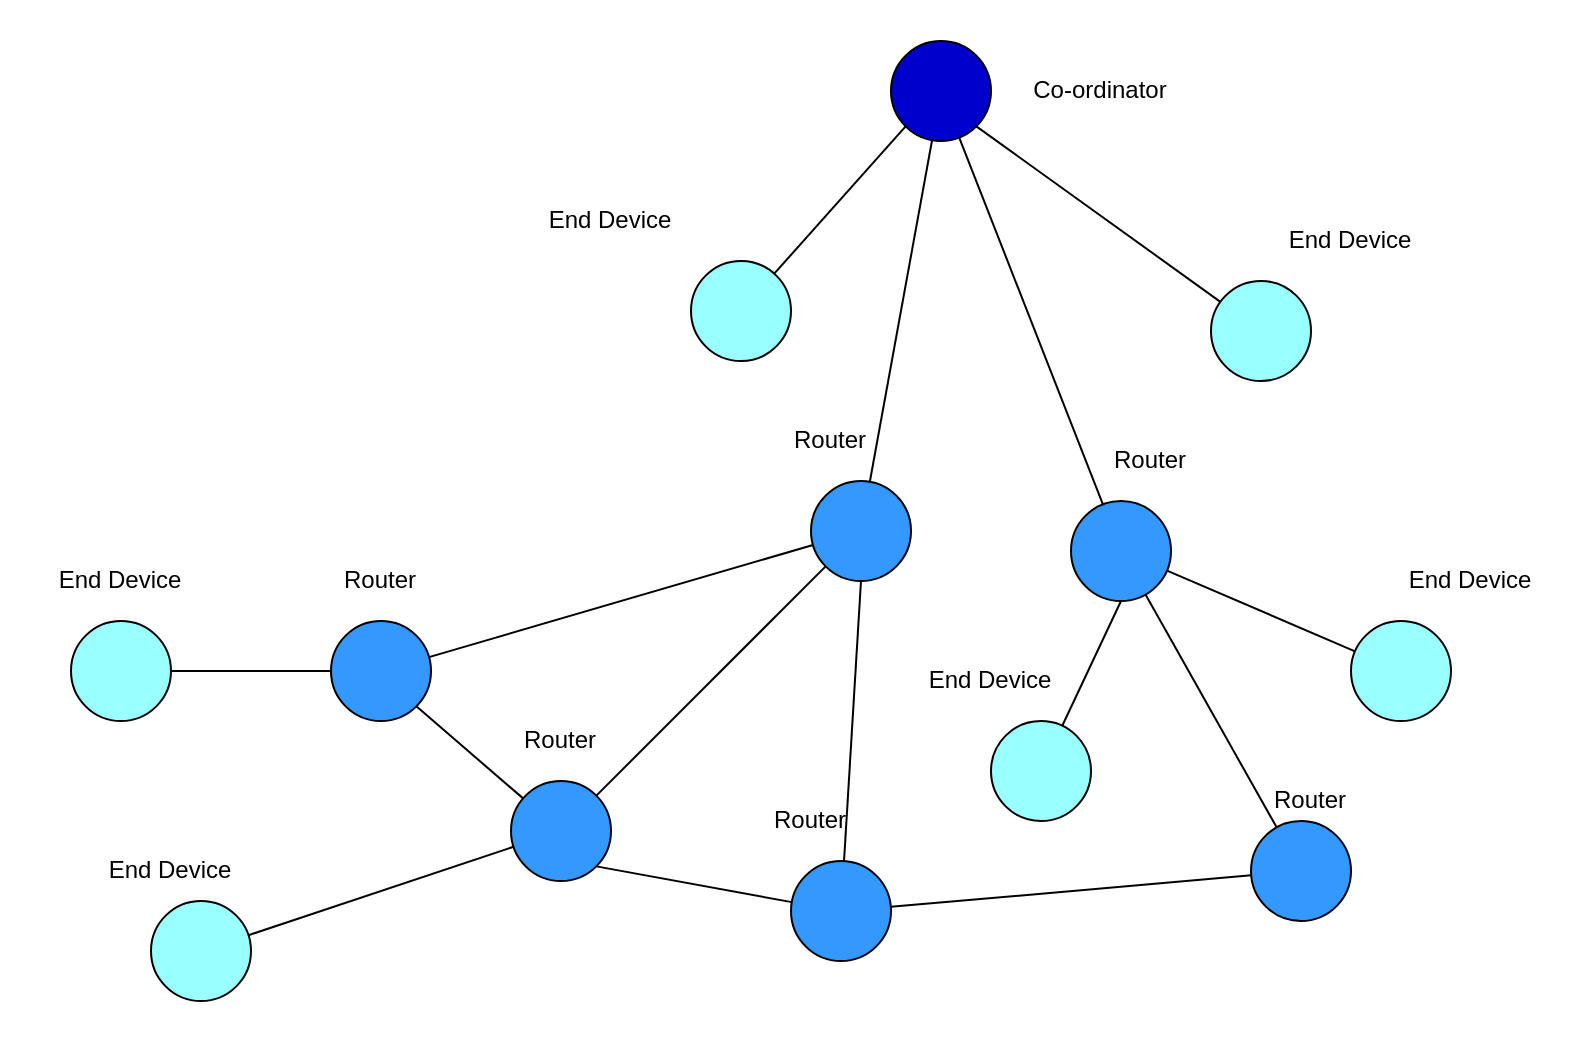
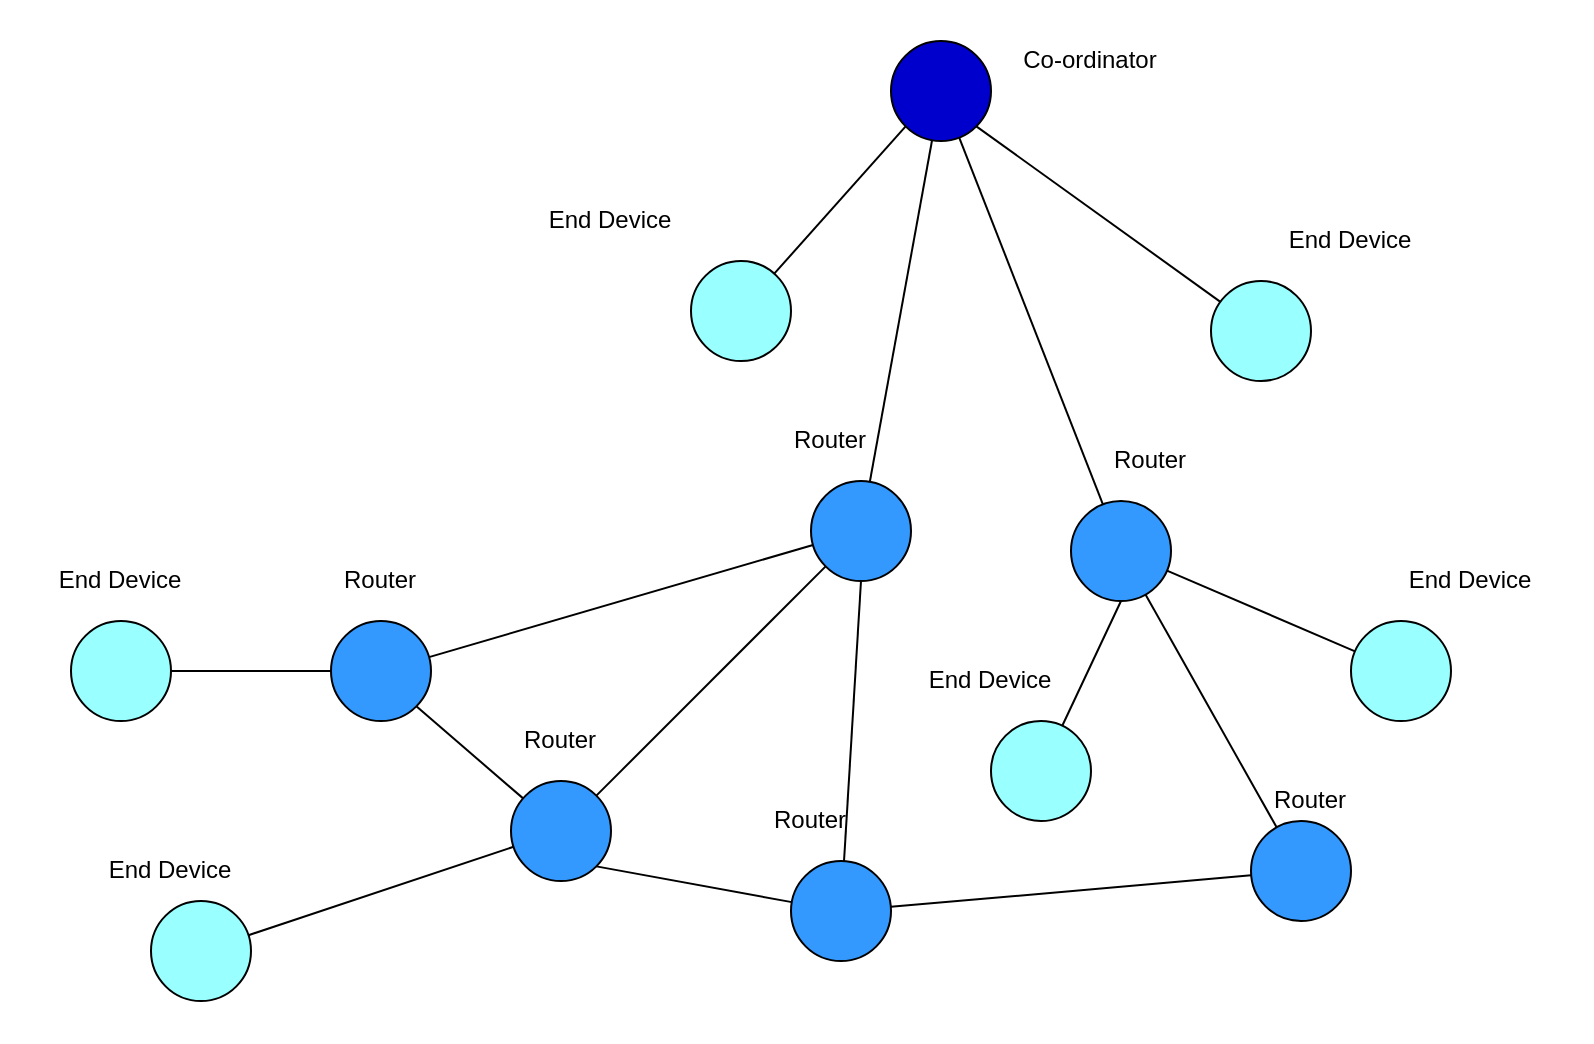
(1101, 91) -> (1091, 61)
